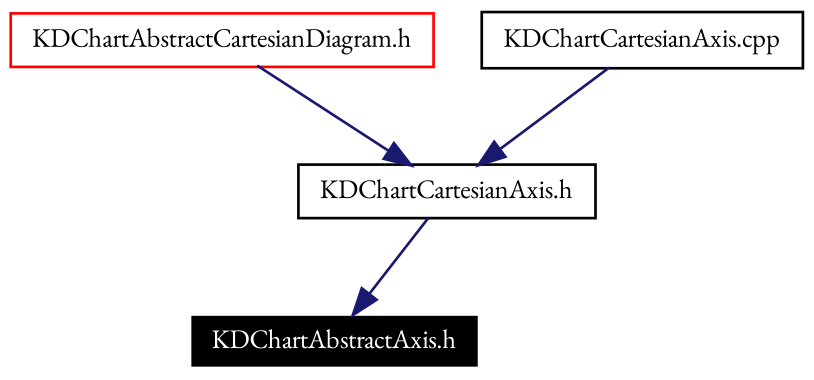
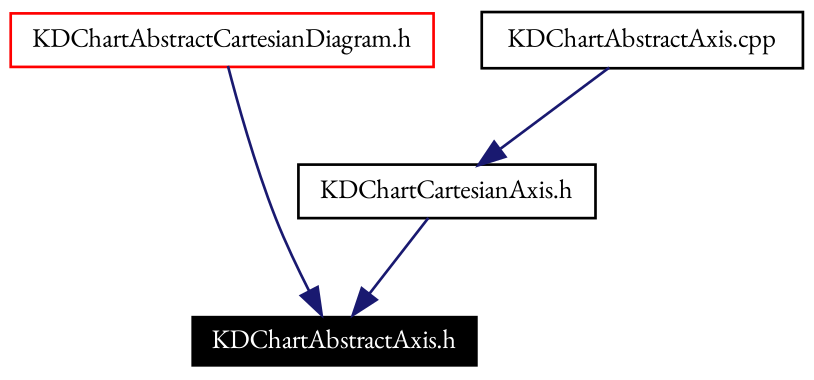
(642, 40) -> (642, 40)
(323, 108) -> (262, 181)
